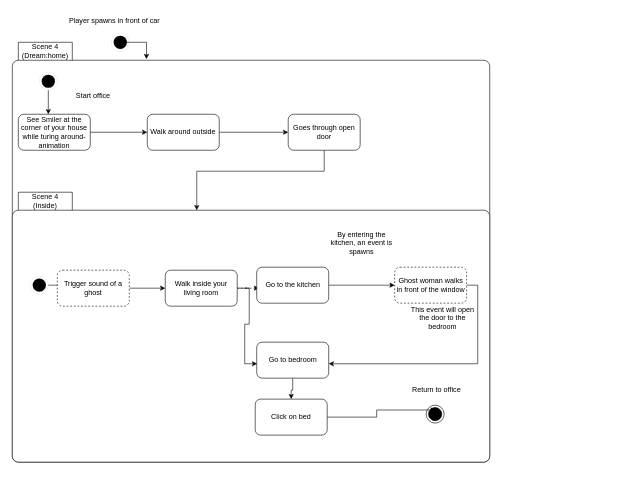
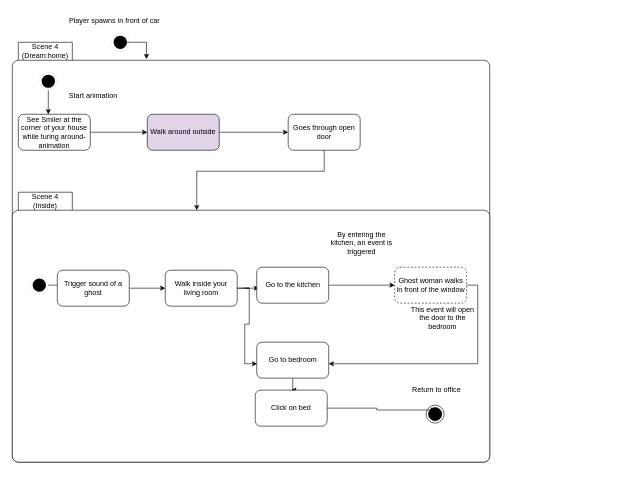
(93, 96) -> (93, 96)
(183, 132) -> (183, 132)
(362, 243) -> (362, 243)
(93, 288) -> (93, 288)
(252, 288) -> (252, 288)
(291, 417) -> (291, 408)
